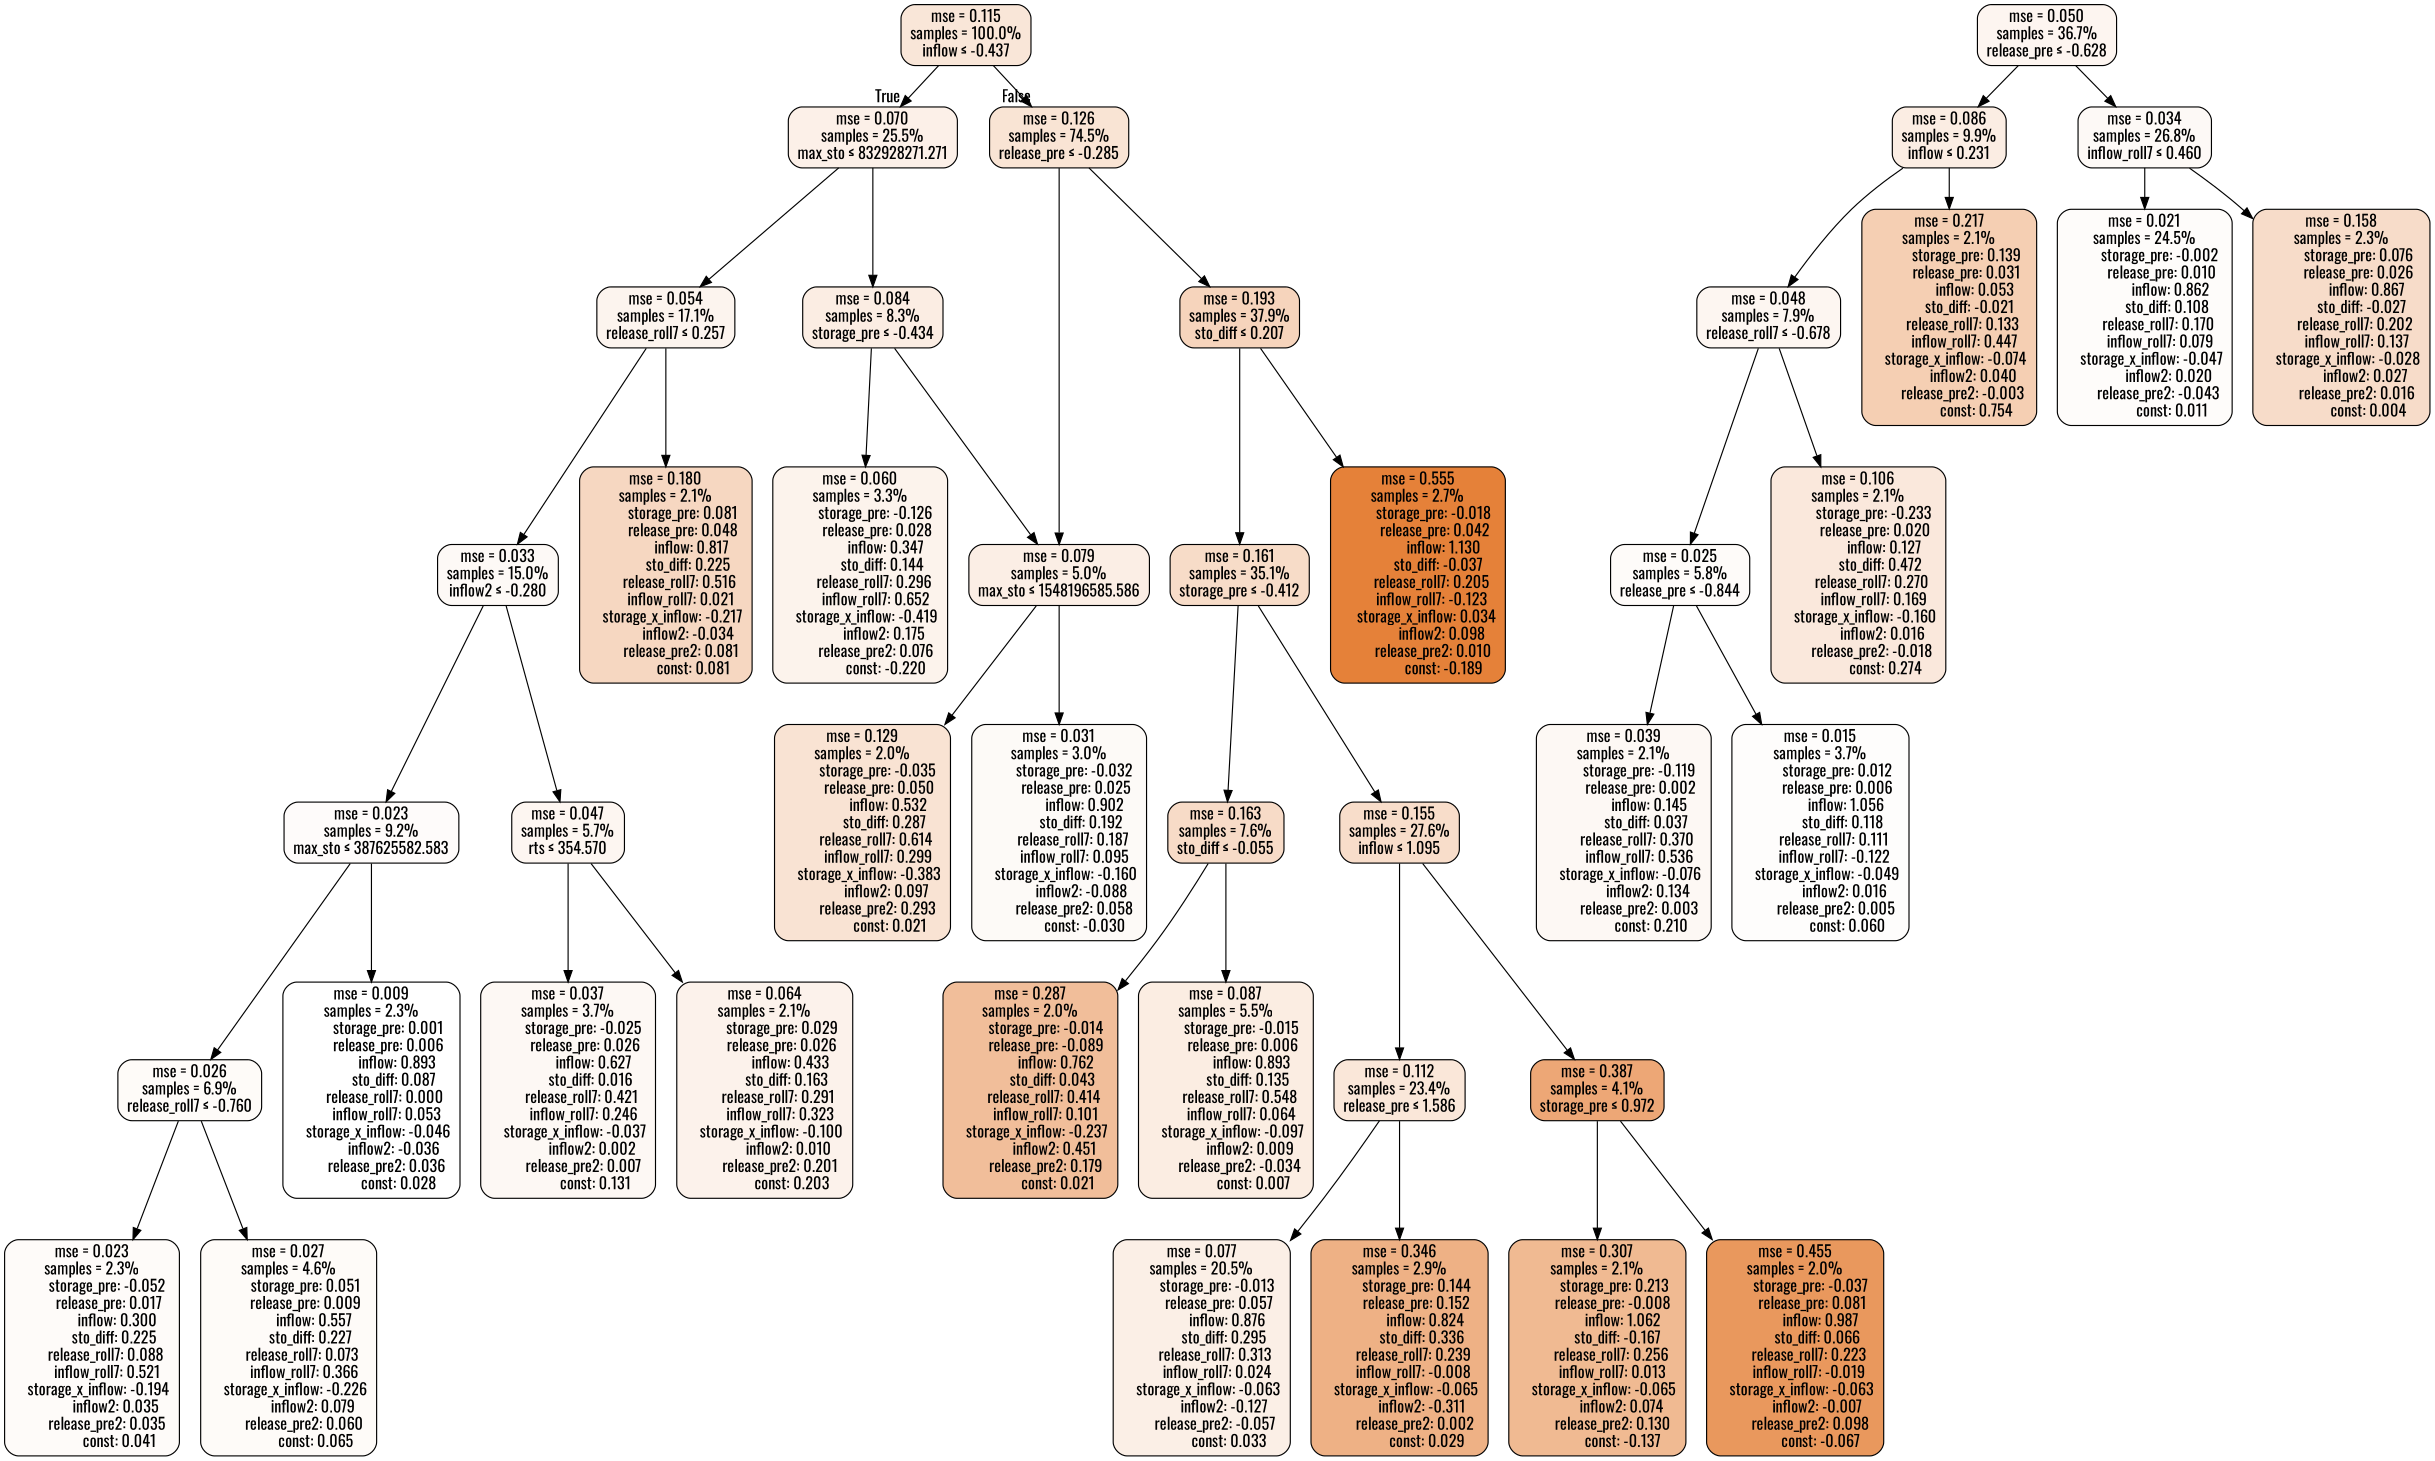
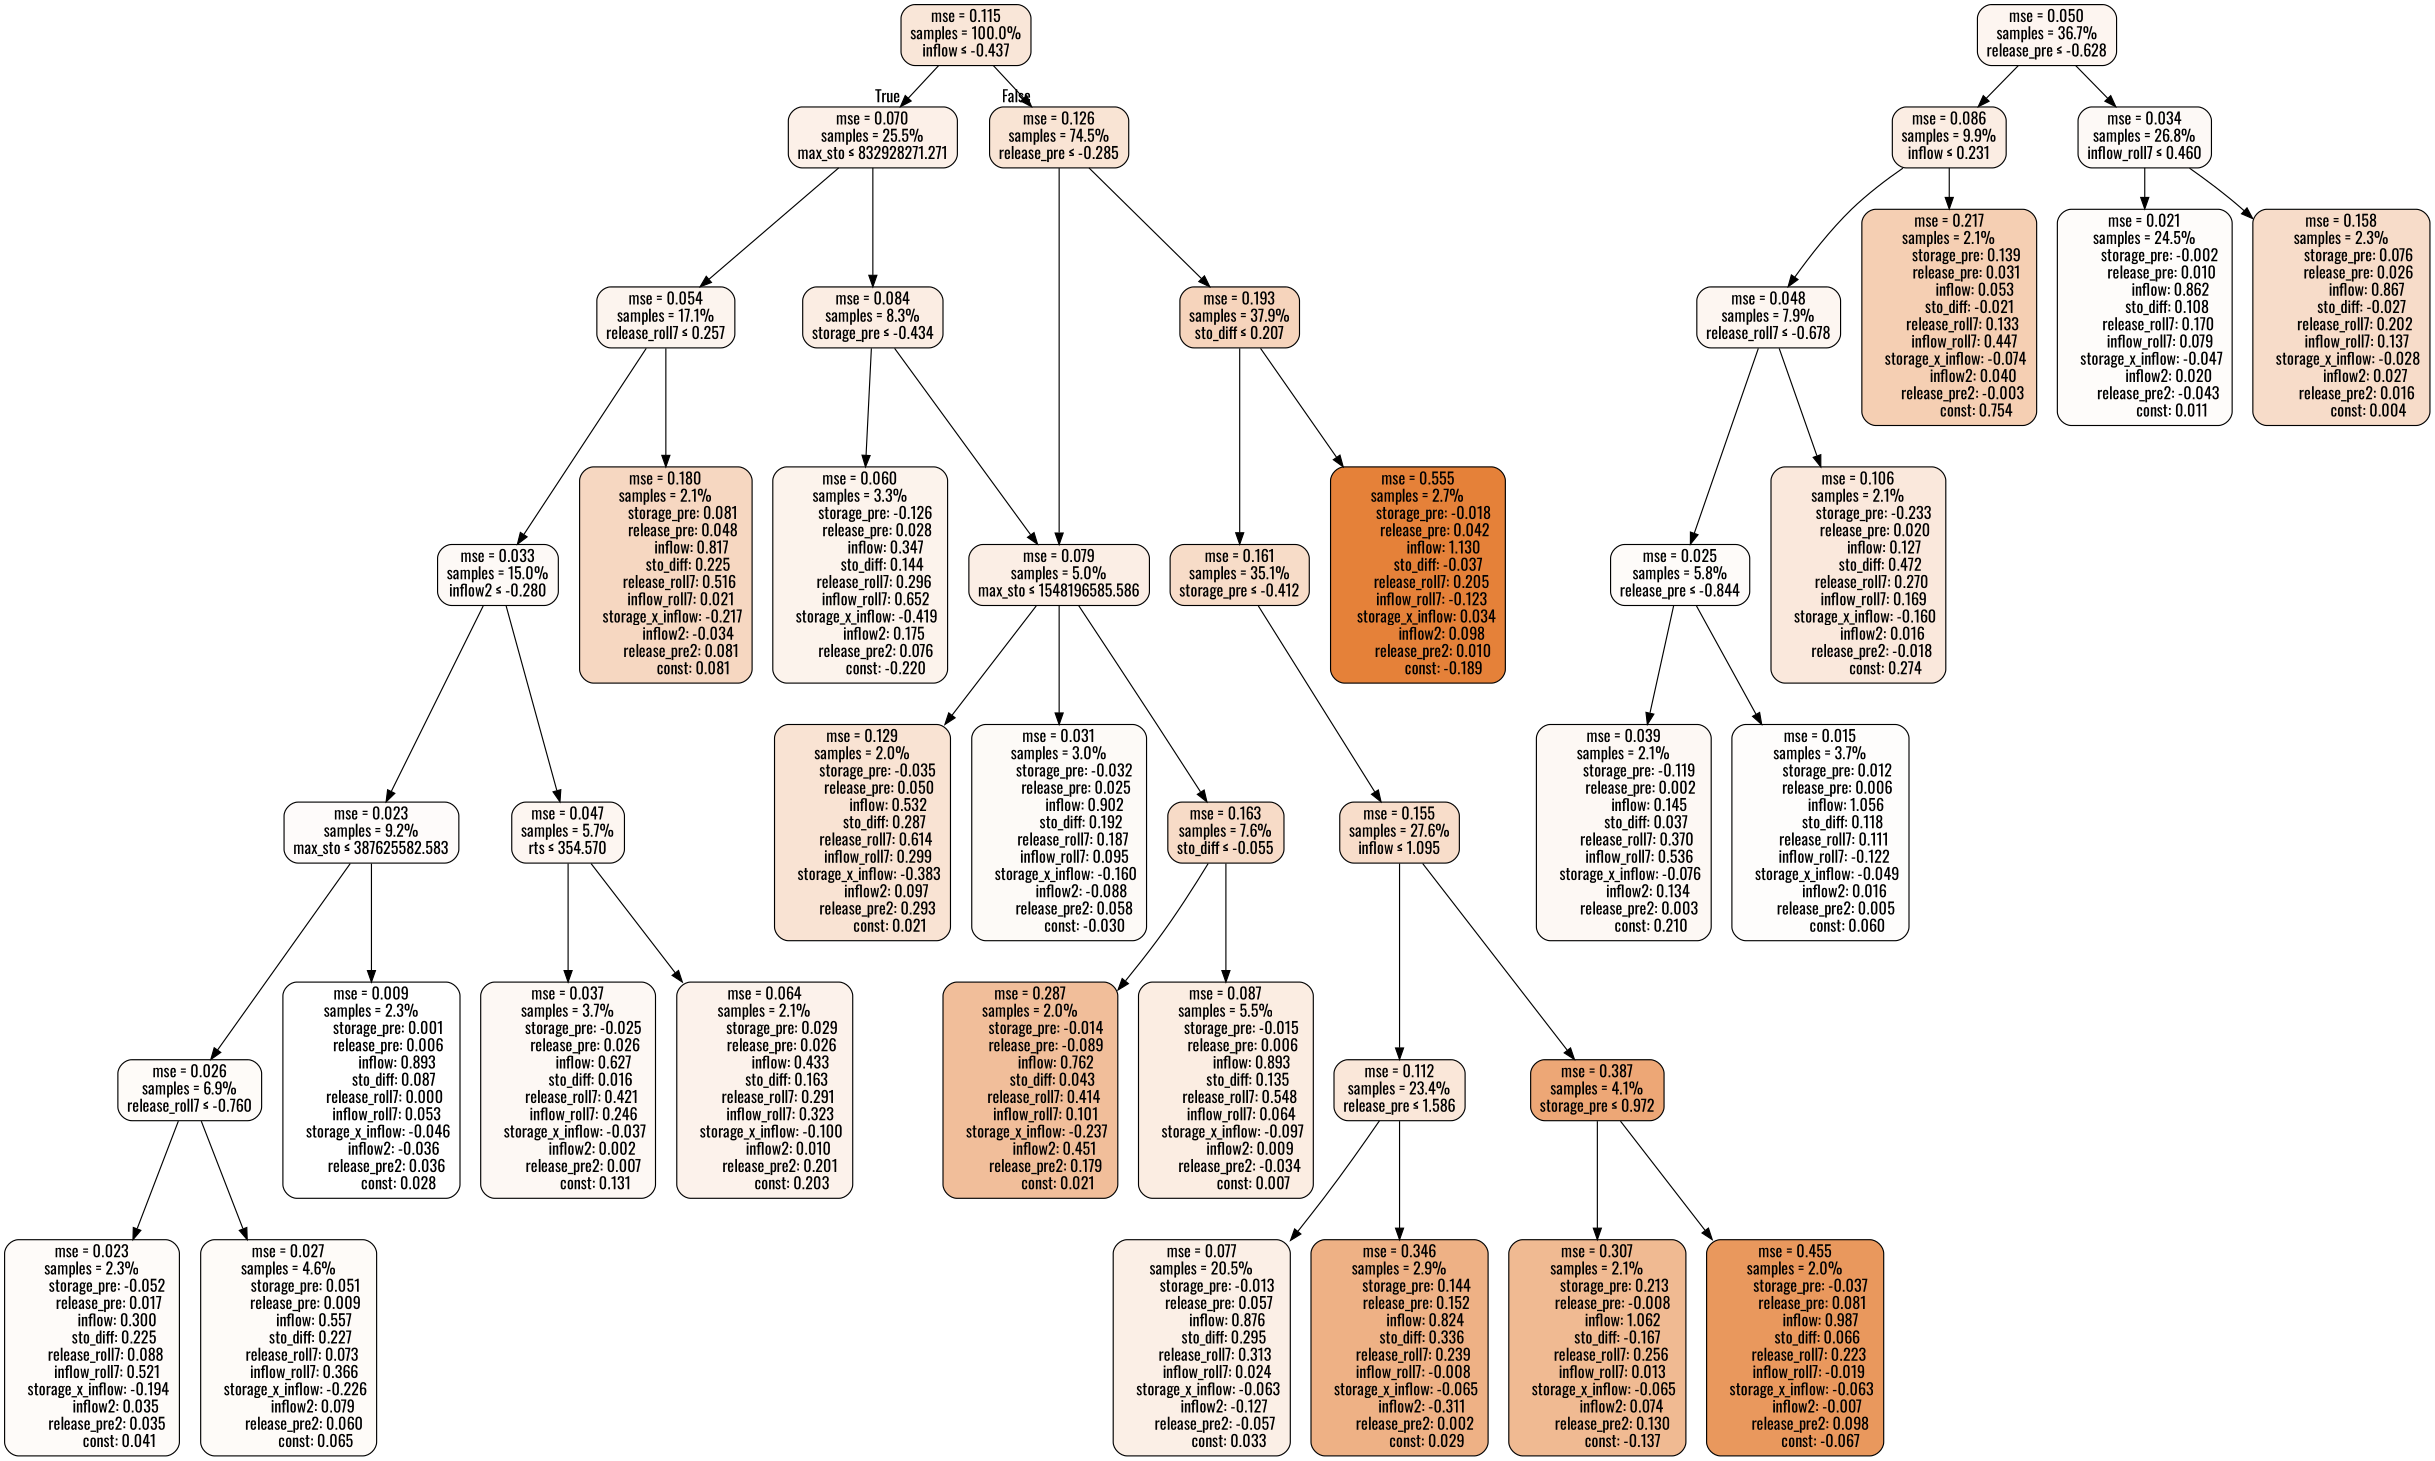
(1233, 698) -> (1140, 699)
